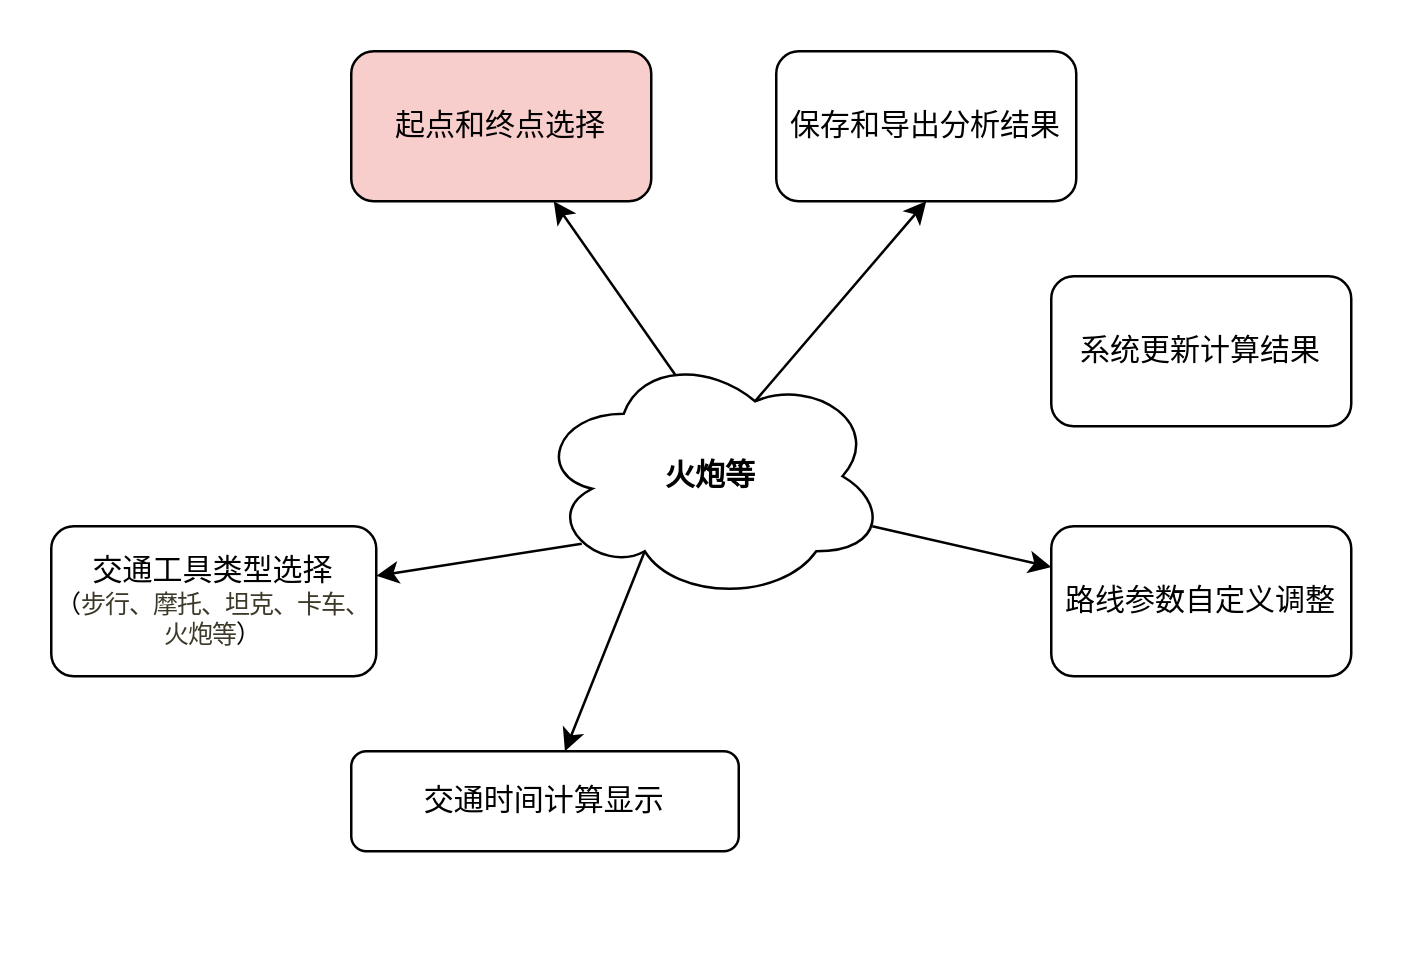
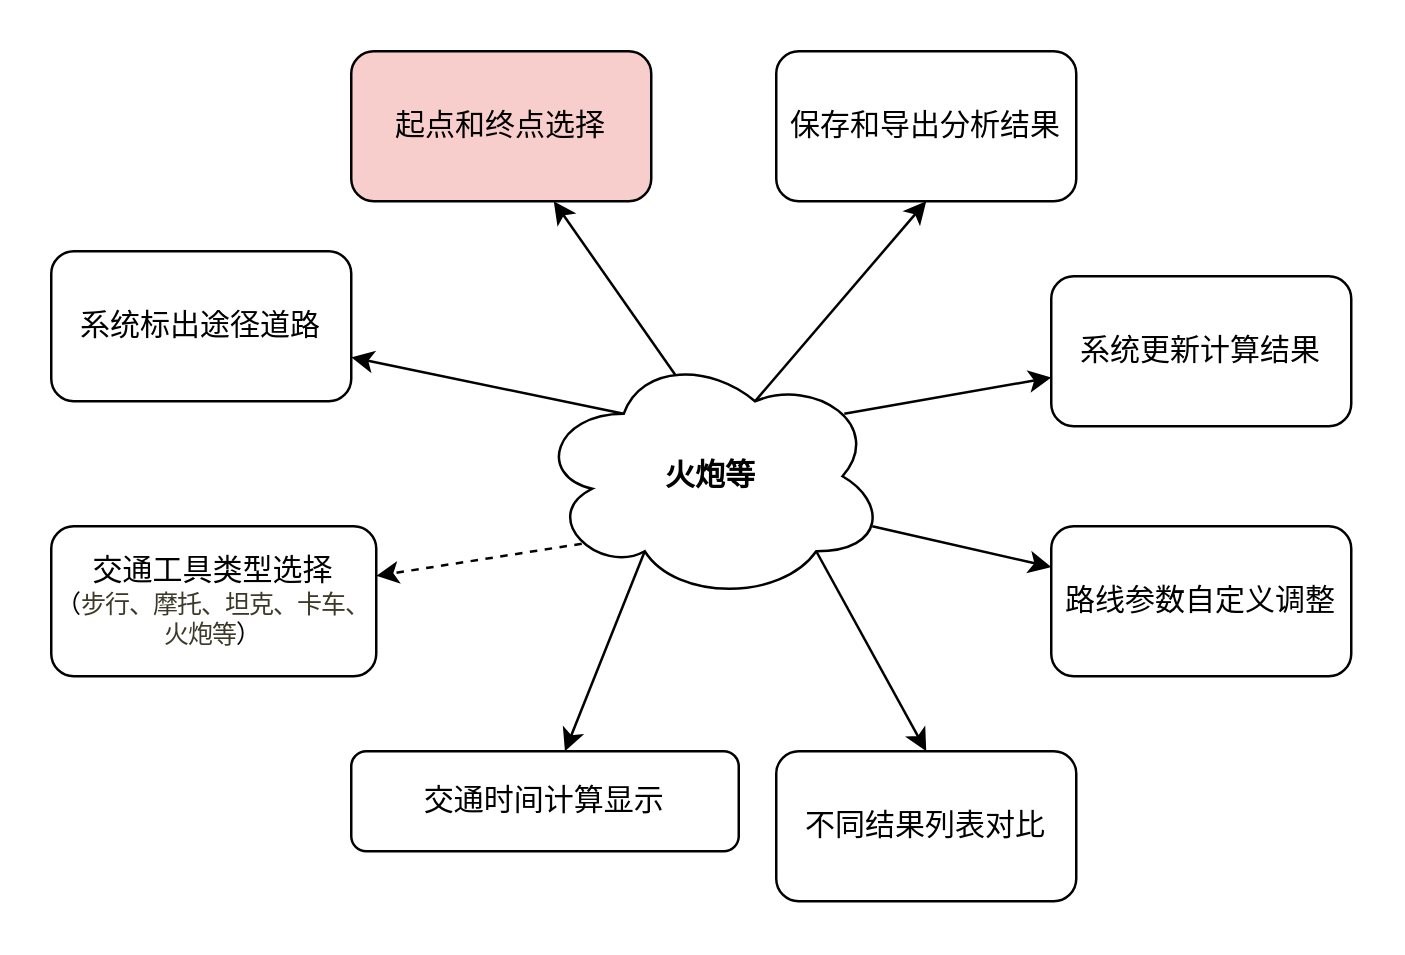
none -> (201, 326)
none -> (495, 387)
none -> (940, 397)
(484, 559) -> (484, 559)
none -> (867, 644)
none -> (926, 826)
